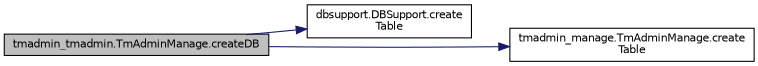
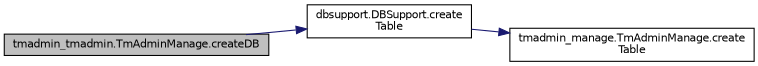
(384, 47) -> (485, 31)
